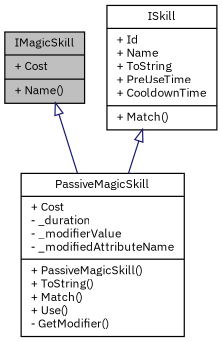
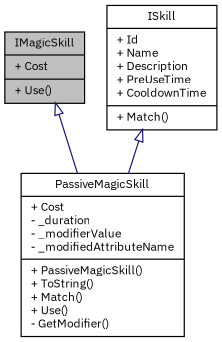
(144, 66) -> (153, 66)
(39, 91) -> (33, 91)
